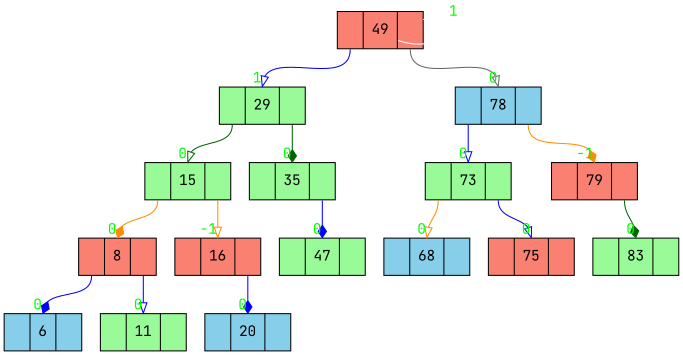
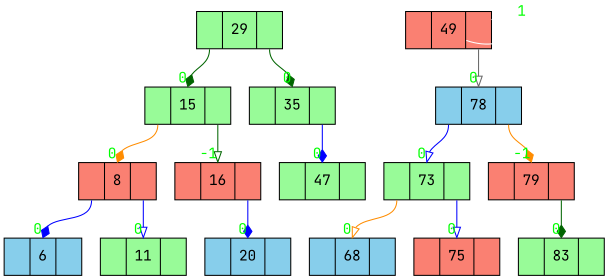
(312, 68) -> none
(215, 142) -> (203, 64)
(218, 214) -> (218, 138)
